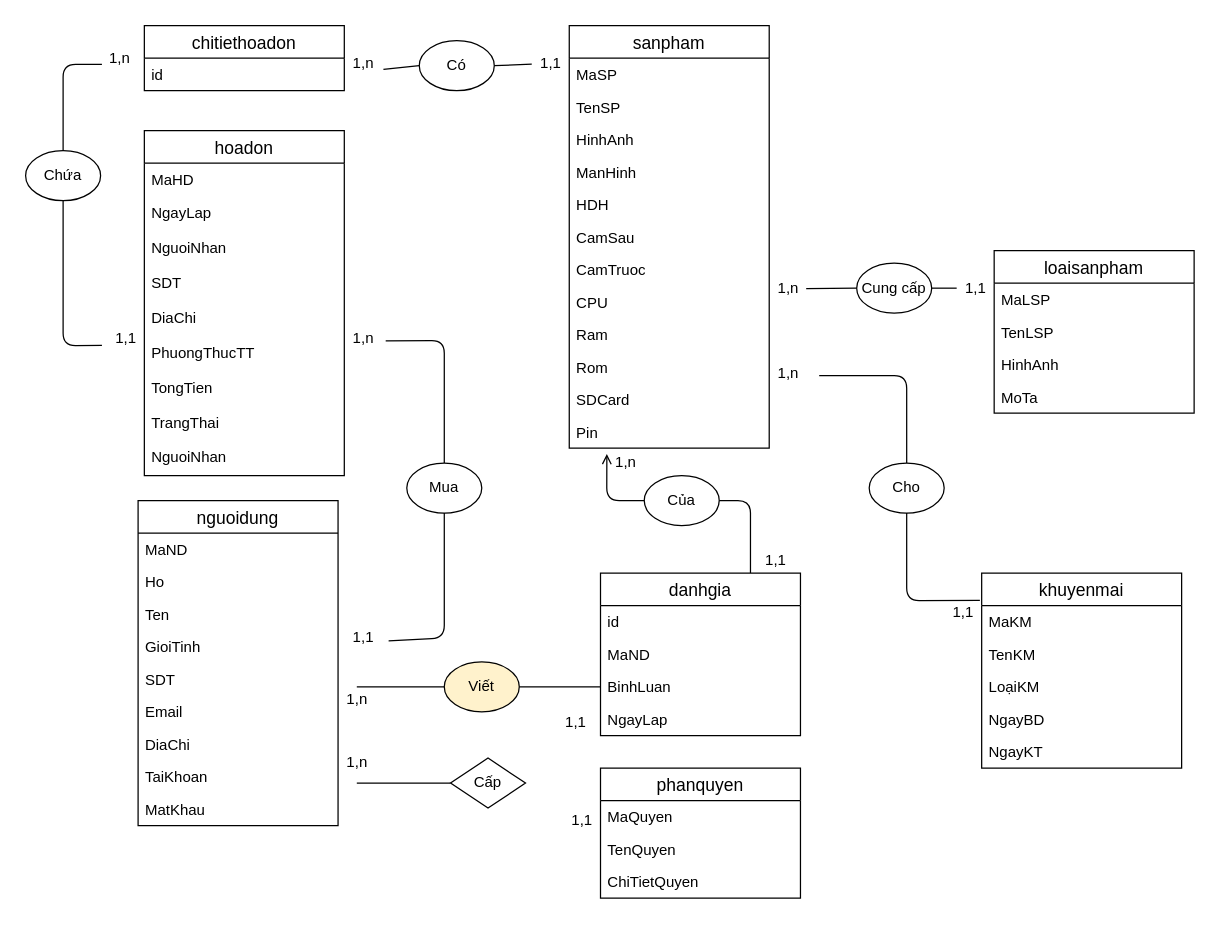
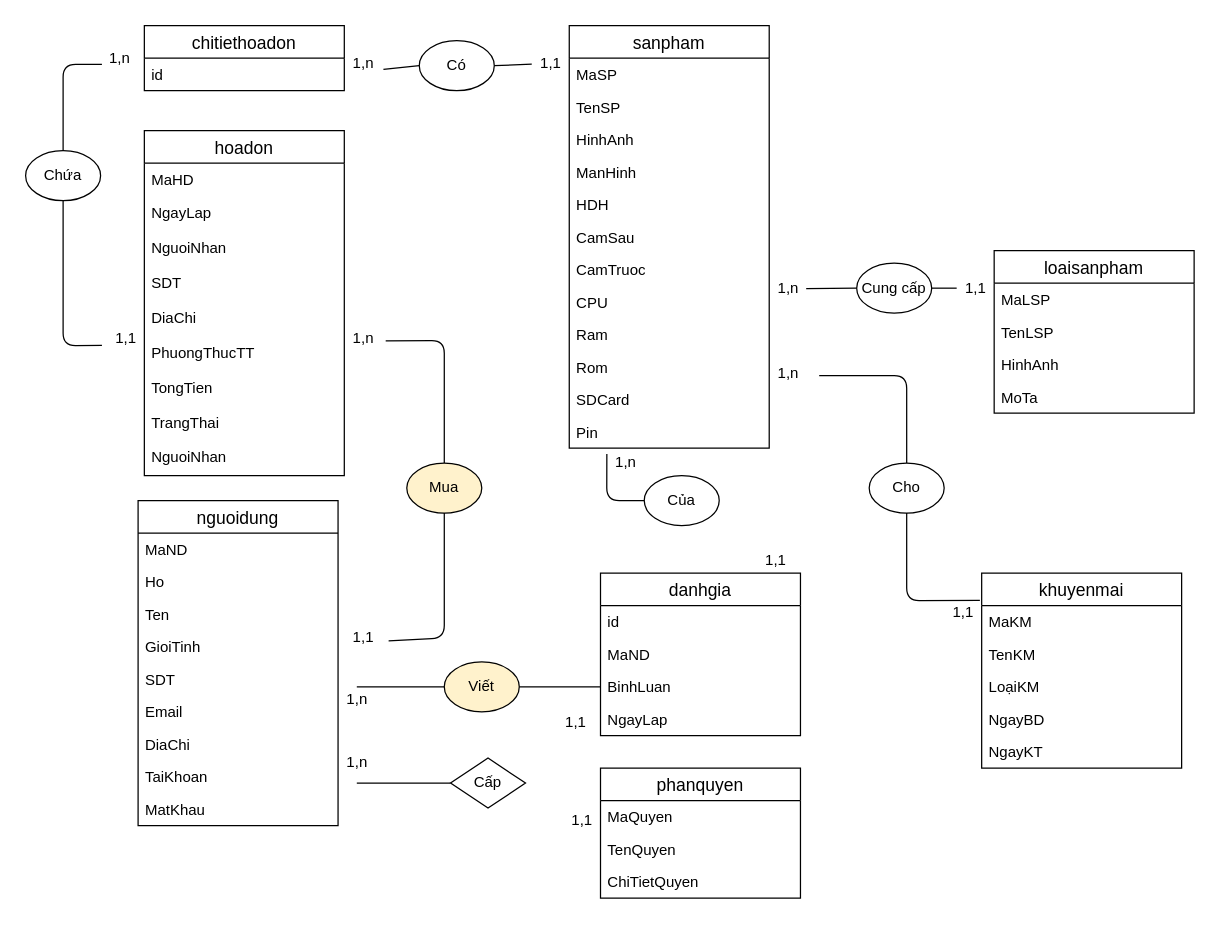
(607, 460) -> (607, 459)
(444, 488) -> (444, 488)
(751, 527) -> none
